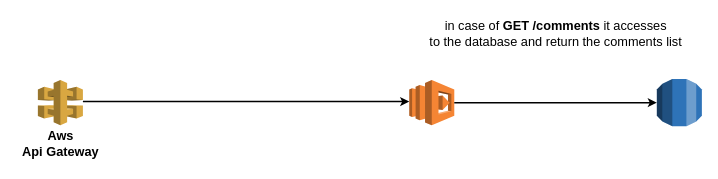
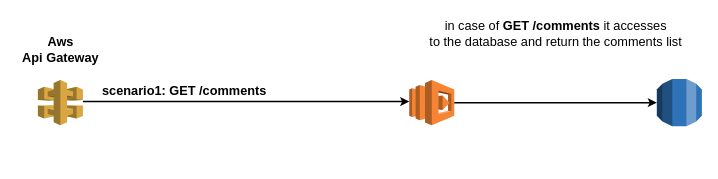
none -> (184, 91)
(60, 144) -> (60, 50)
